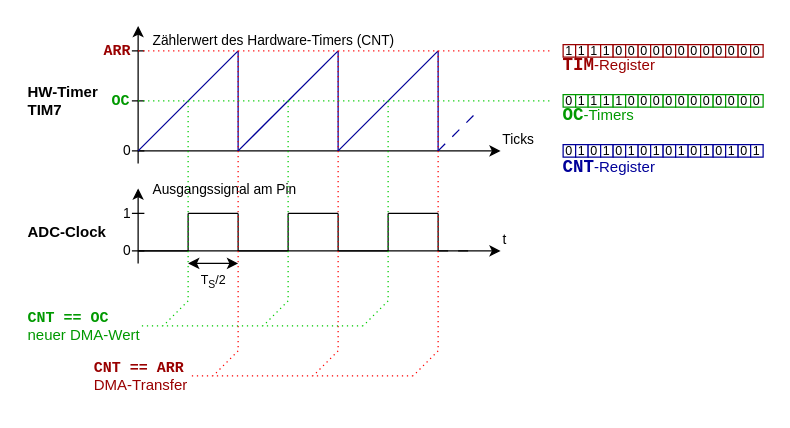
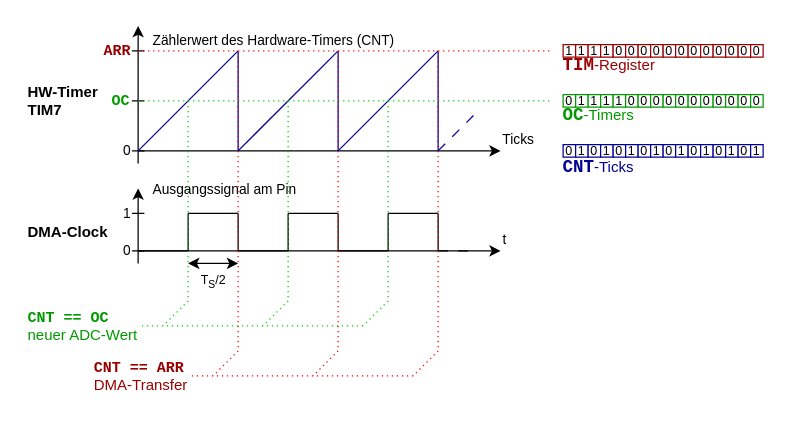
(612, 167) -> (599, 167)
(64, 232) -> (64, 232)
(85, 326) -> (85, 326)
